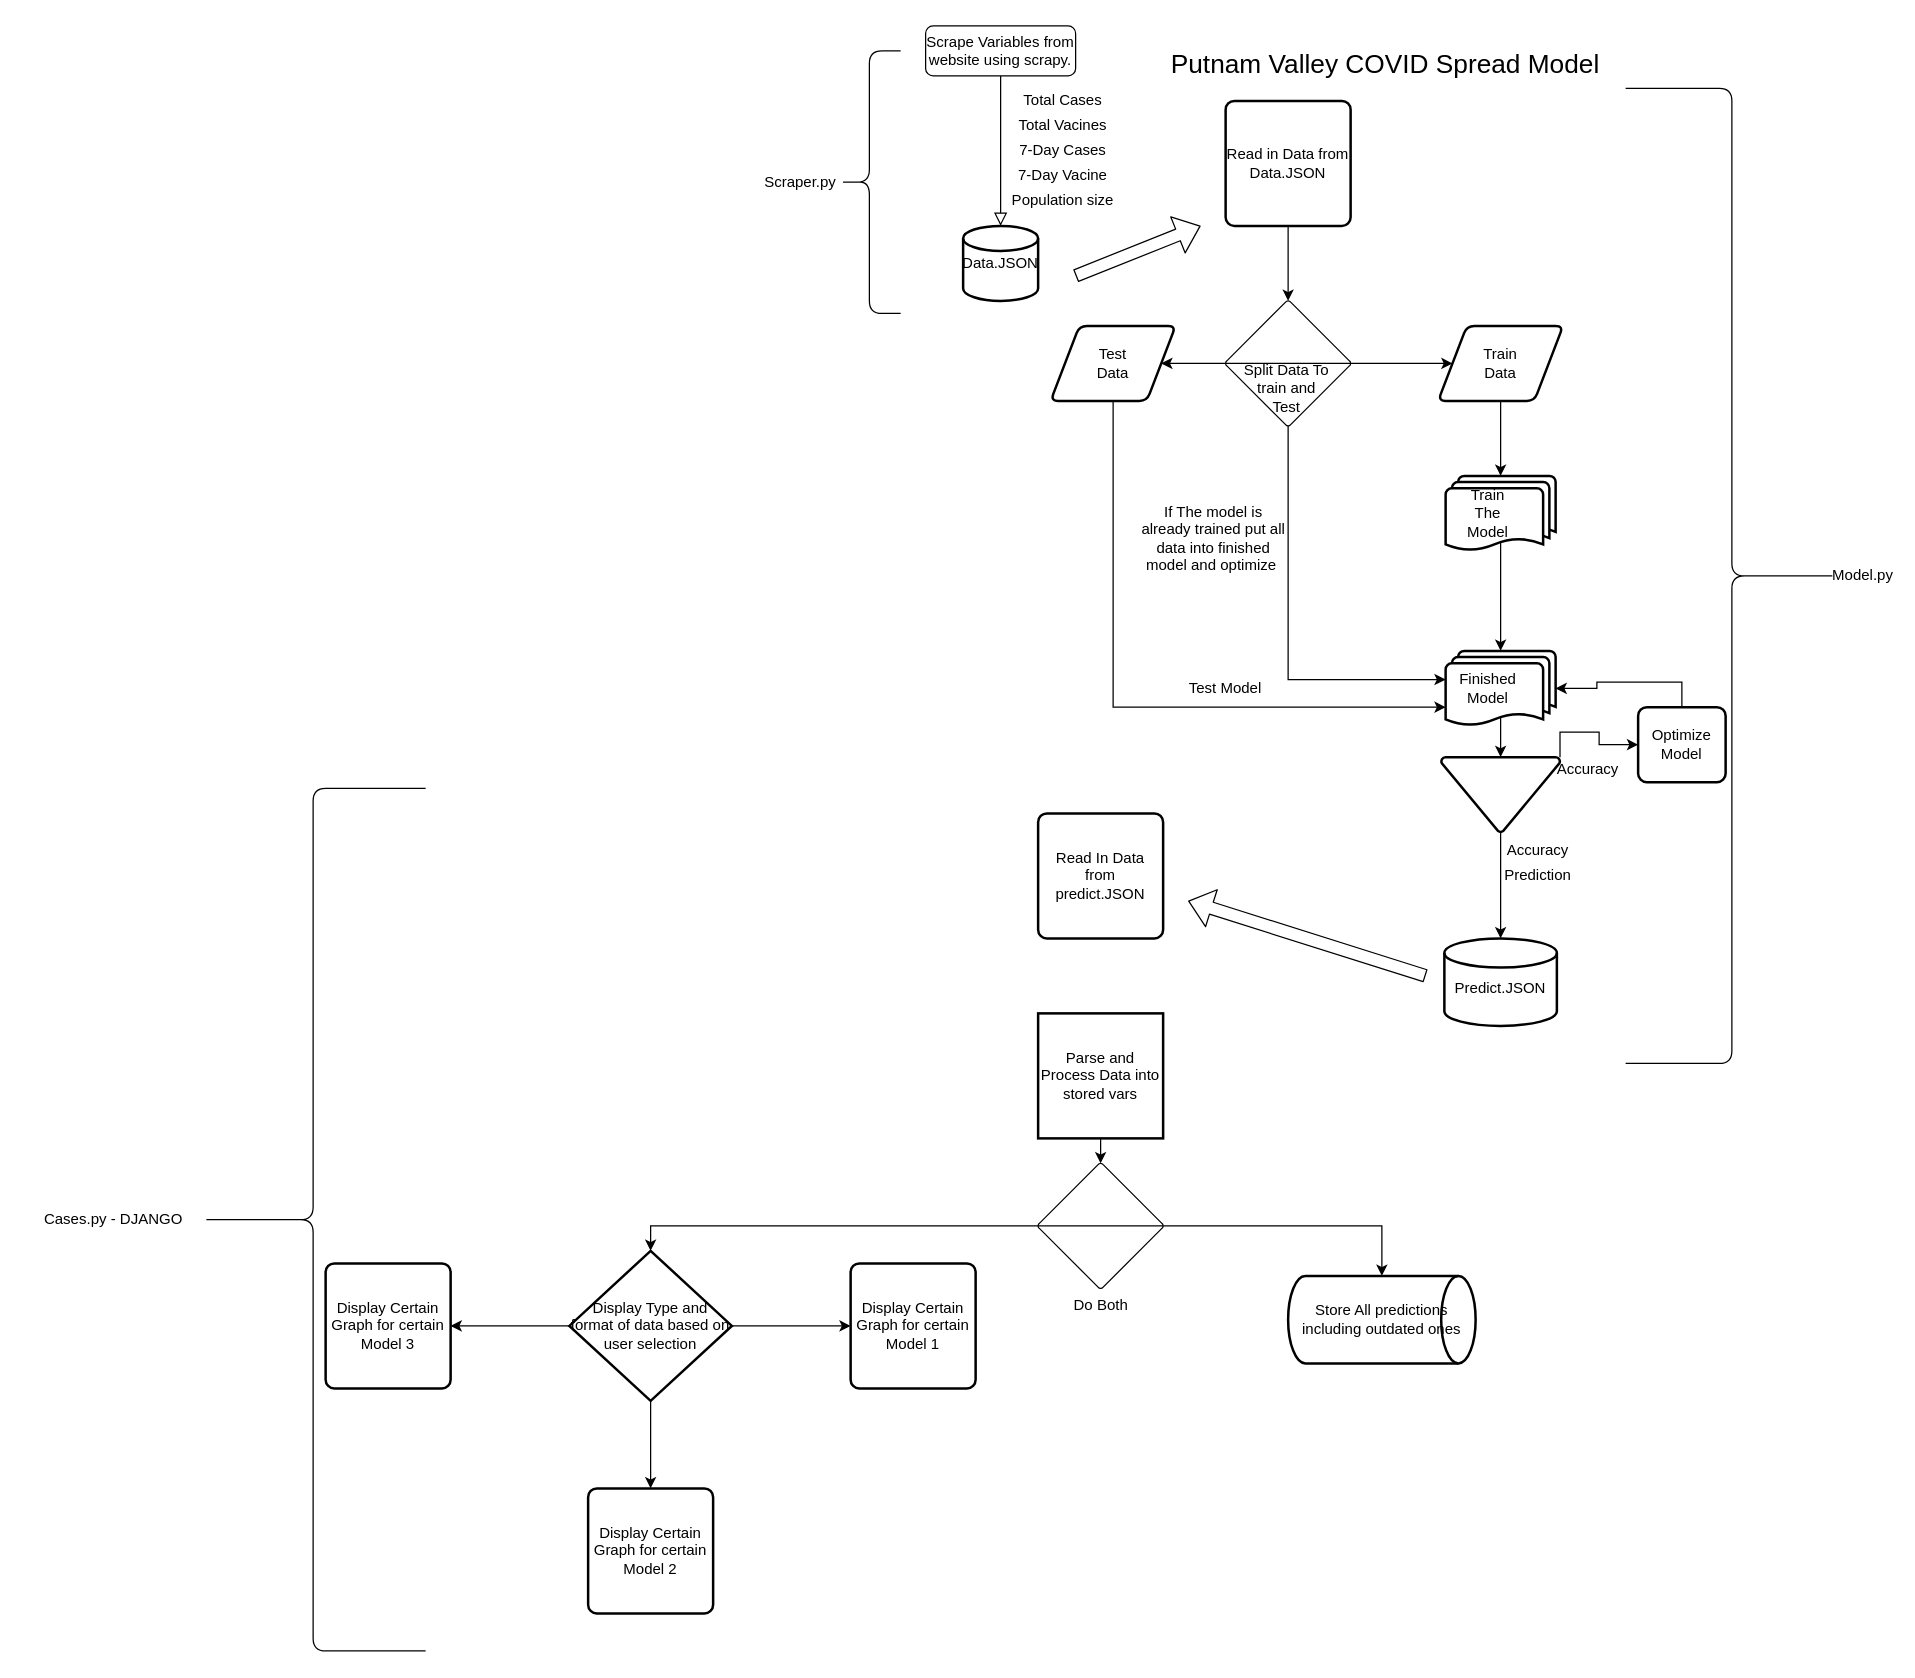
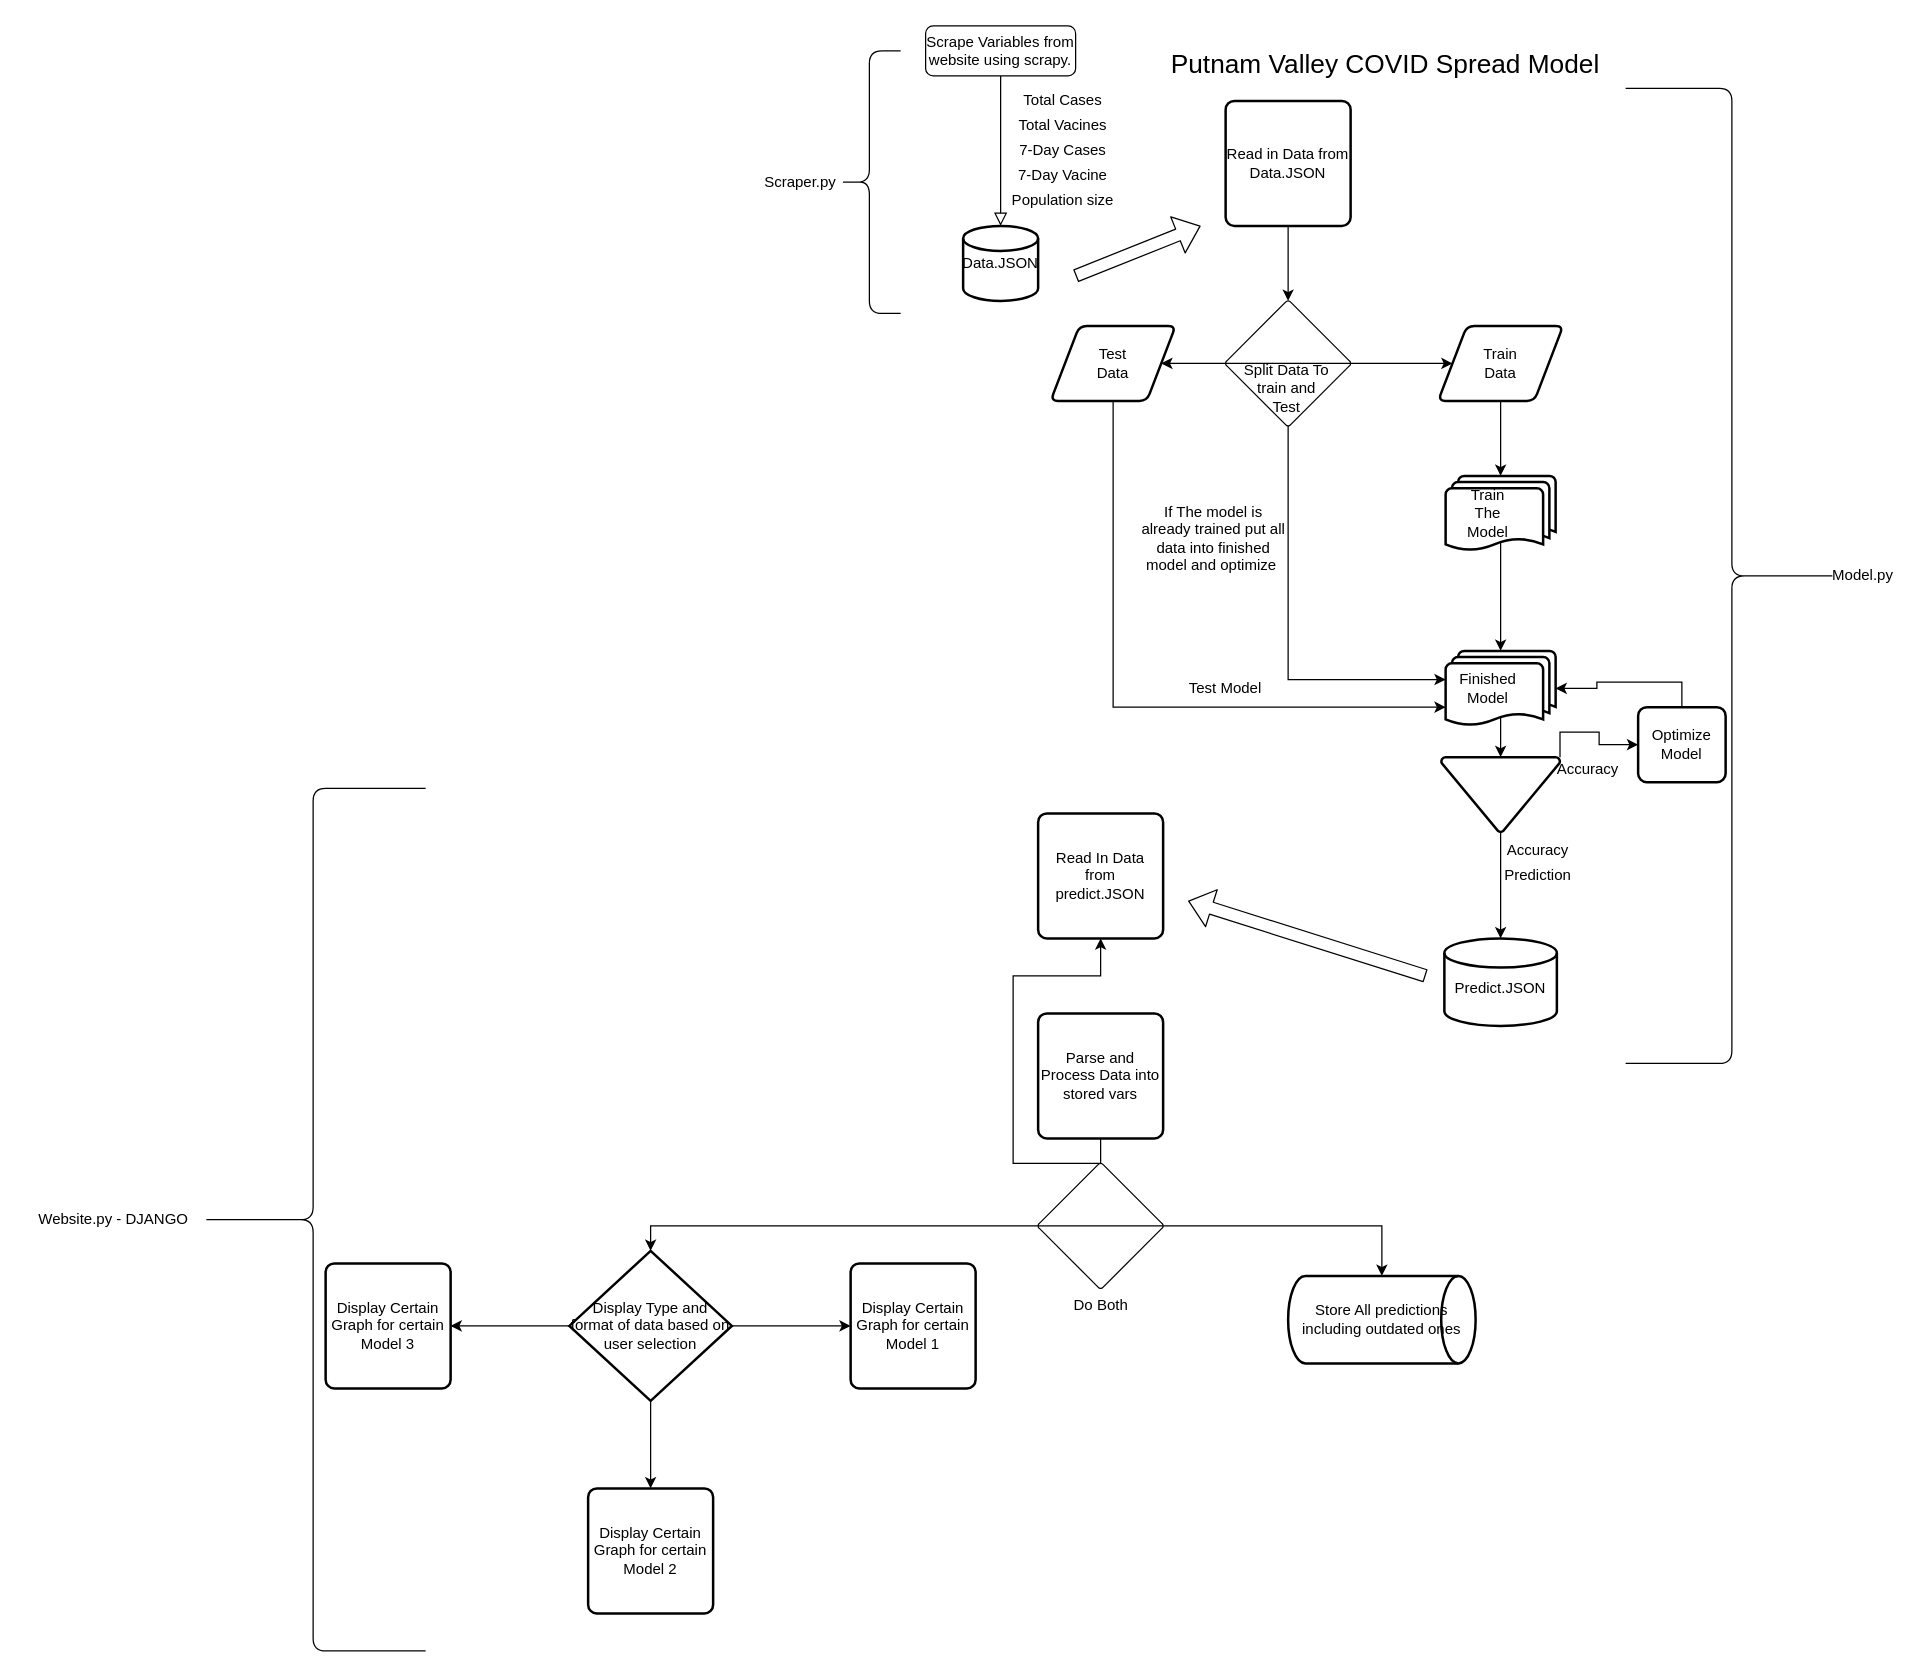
(1101, 1076) -> (1101, 1076)
(1101, 1153) -> (1013, 1061)
(114, 1219) -> (114, 1219)
